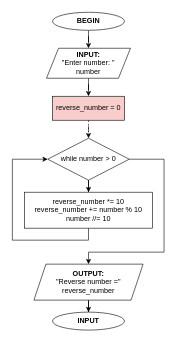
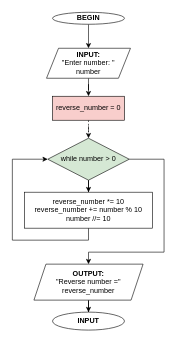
(89, 21) -> (89, 18)
(89, 159) -> (89, 159)
